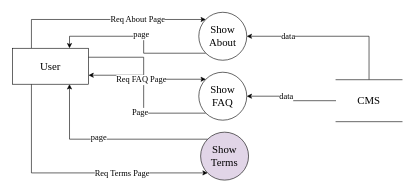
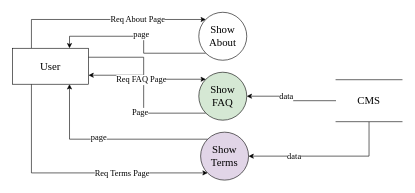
(288, 36) -> none
(223, 96) -> (223, 96)
none -> (294, 156)
